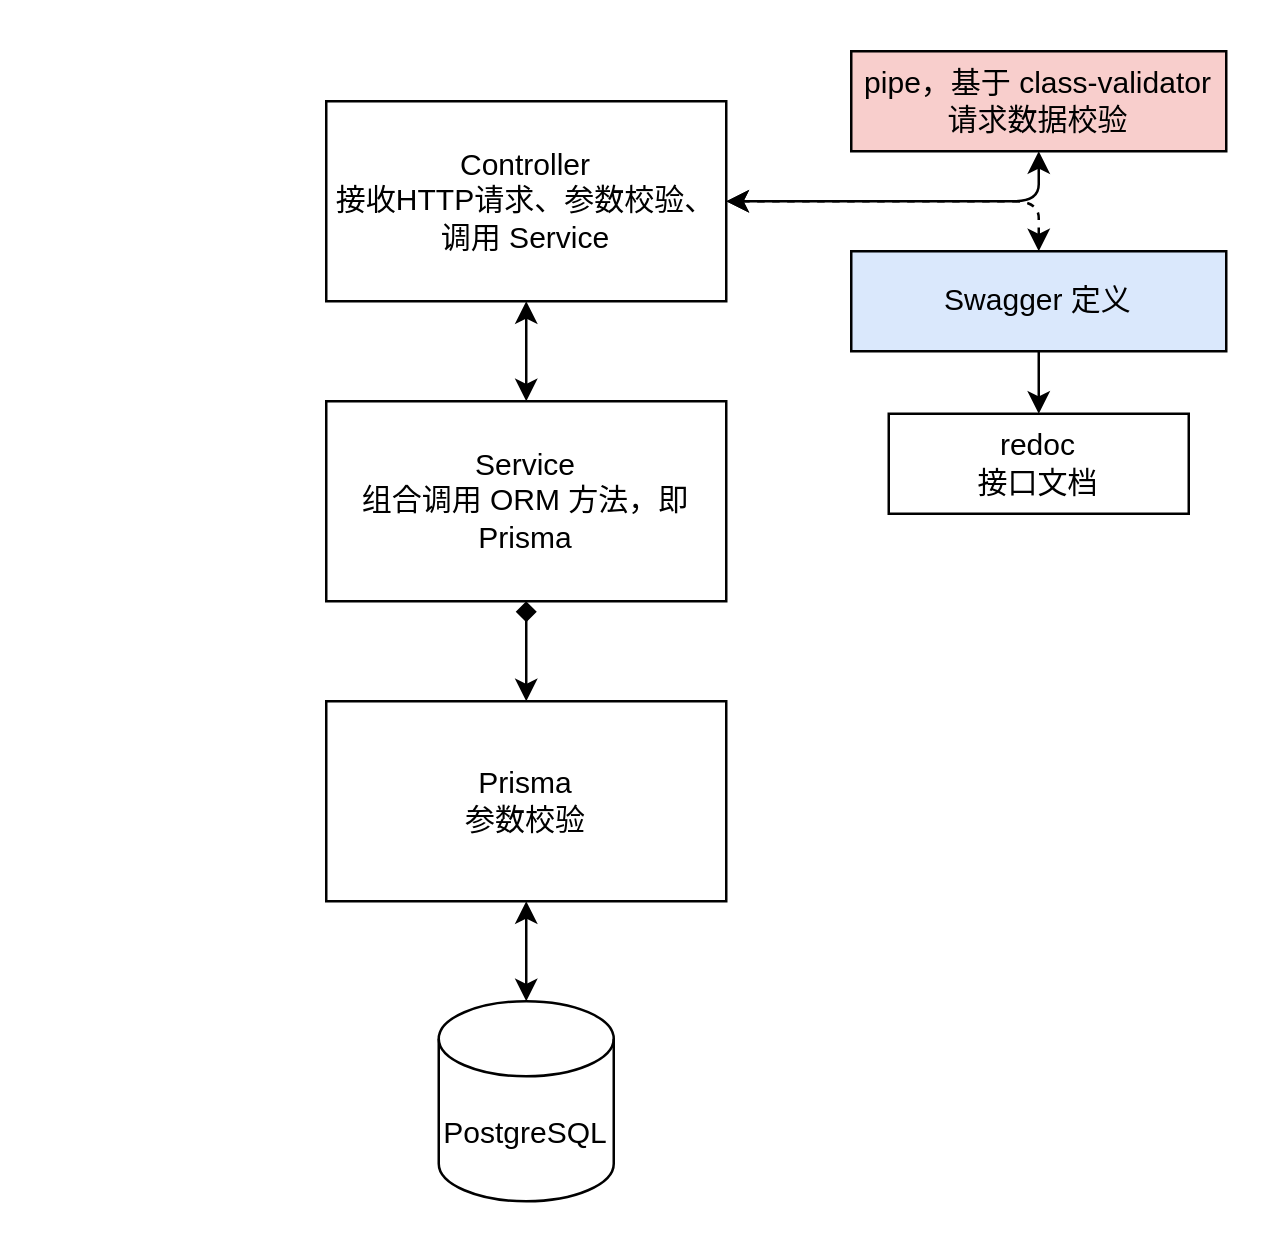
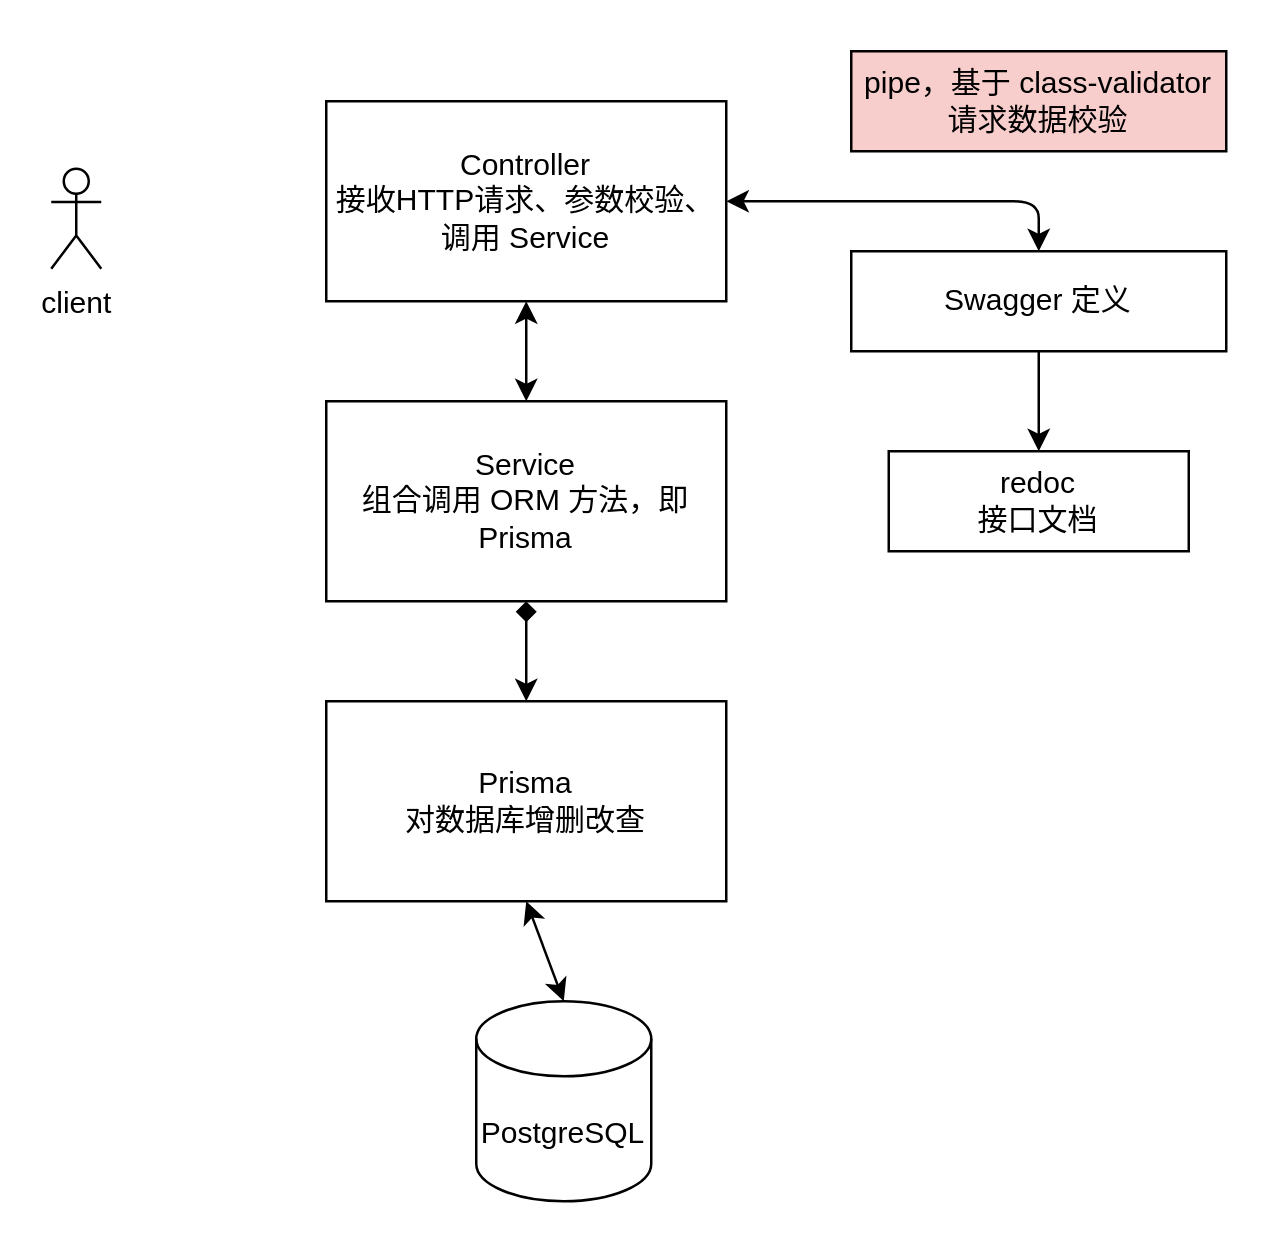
(1039, 183) -> none
(1038, 214) -> (1038, 214)
none -> (76, 219)
(1039, 301) -> (1039, 301)
(1039, 464) -> (1039, 501)
(526, 801) -> (526, 801)
(526, 1101) -> (564, 1101)
